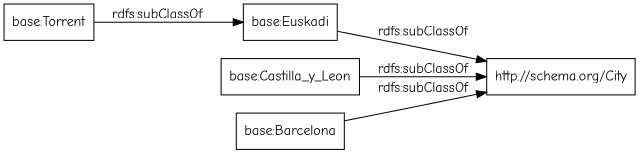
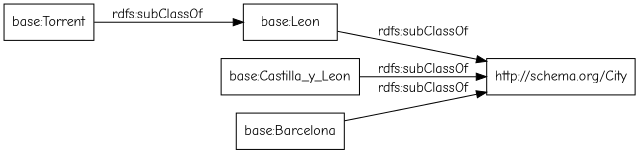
(290, 22) -> (290, 22)
